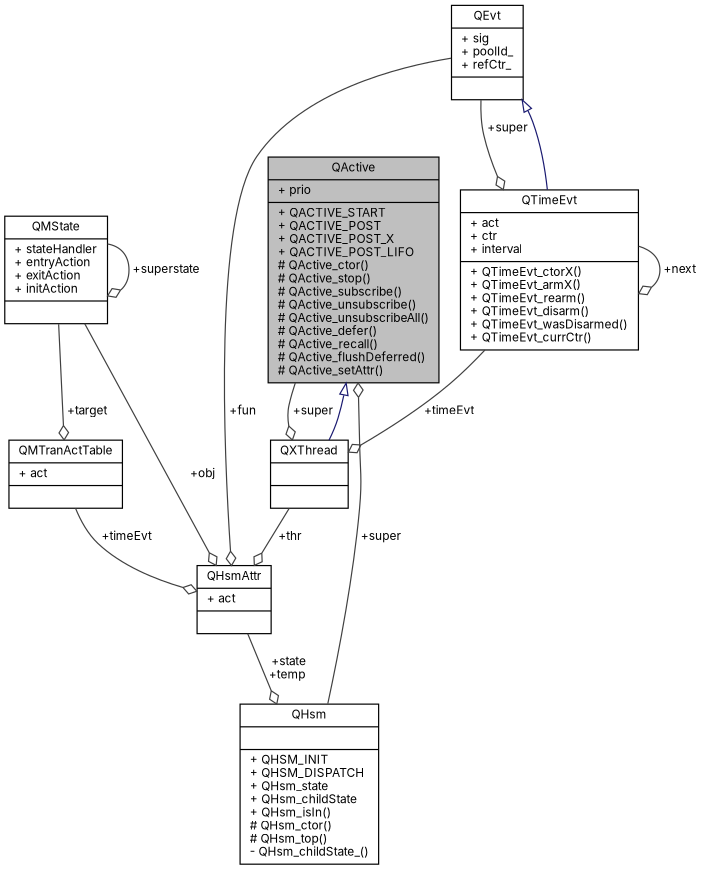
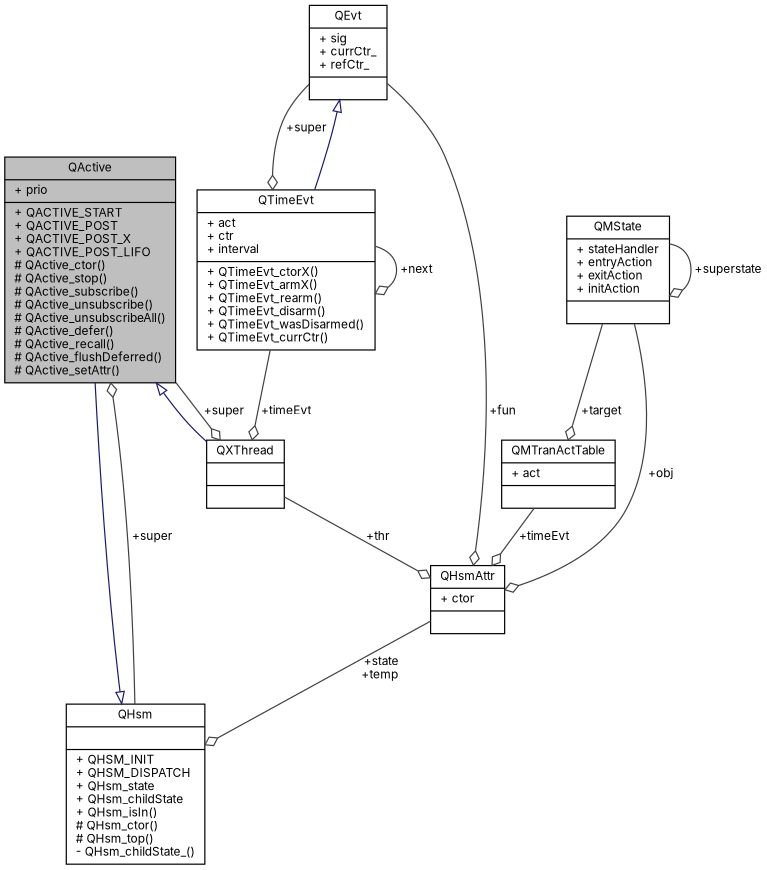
(487, 52) -> (348, 52)
none -> (105, 538)
(222, 599) -> (457, 599)
